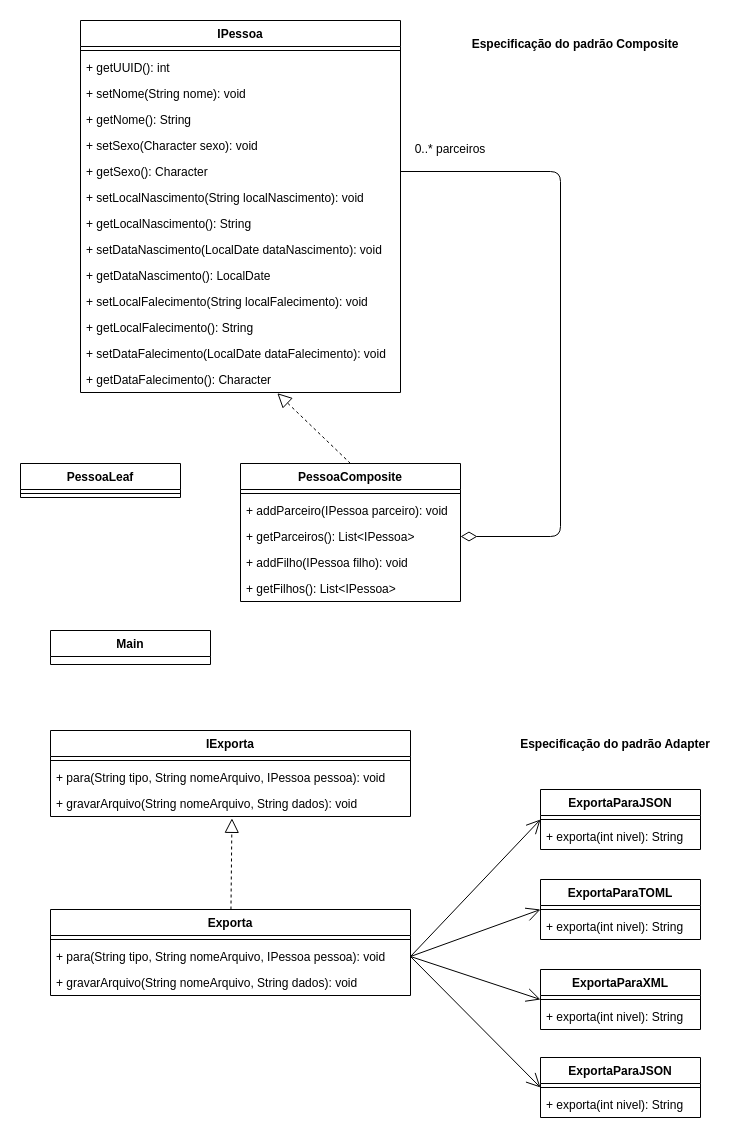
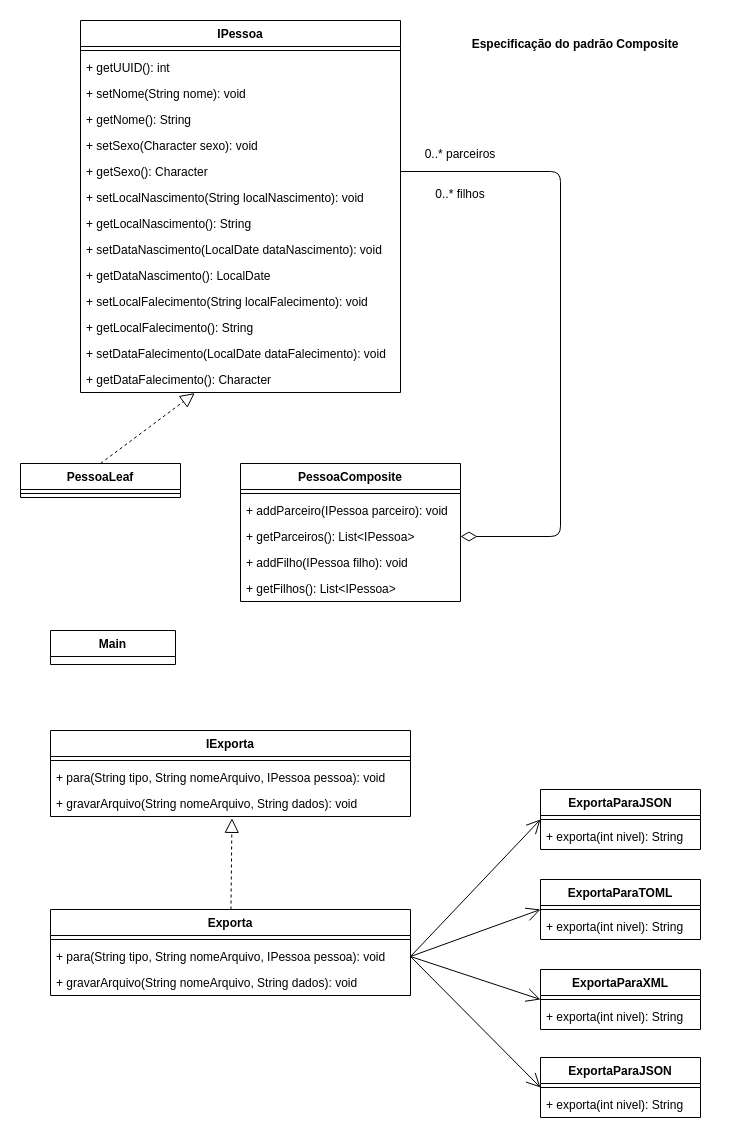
(451, 149) -> (461, 154)
none -> (461, 194)
none -> (142, 433)
(319, 434) -> none
(131, 648) -> (113, 648)
(616, 744) -> none
